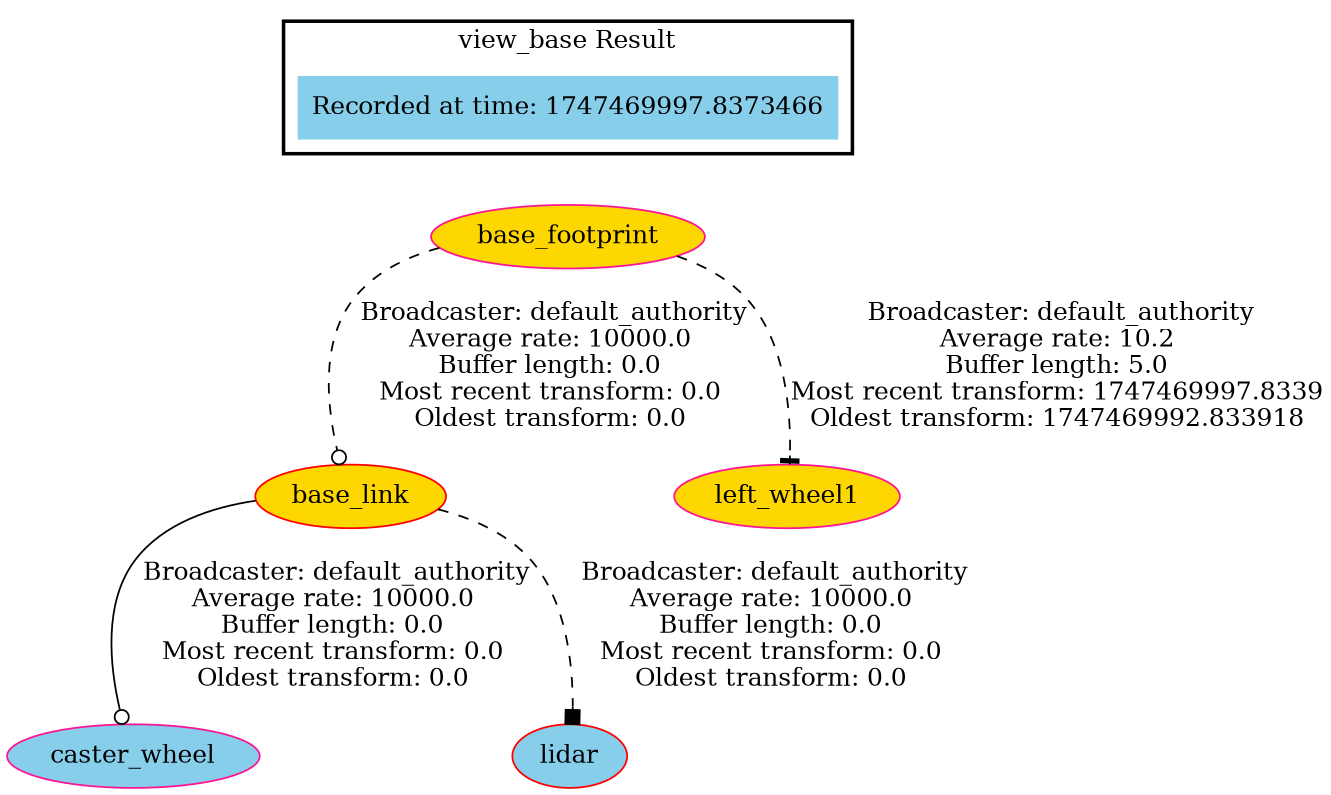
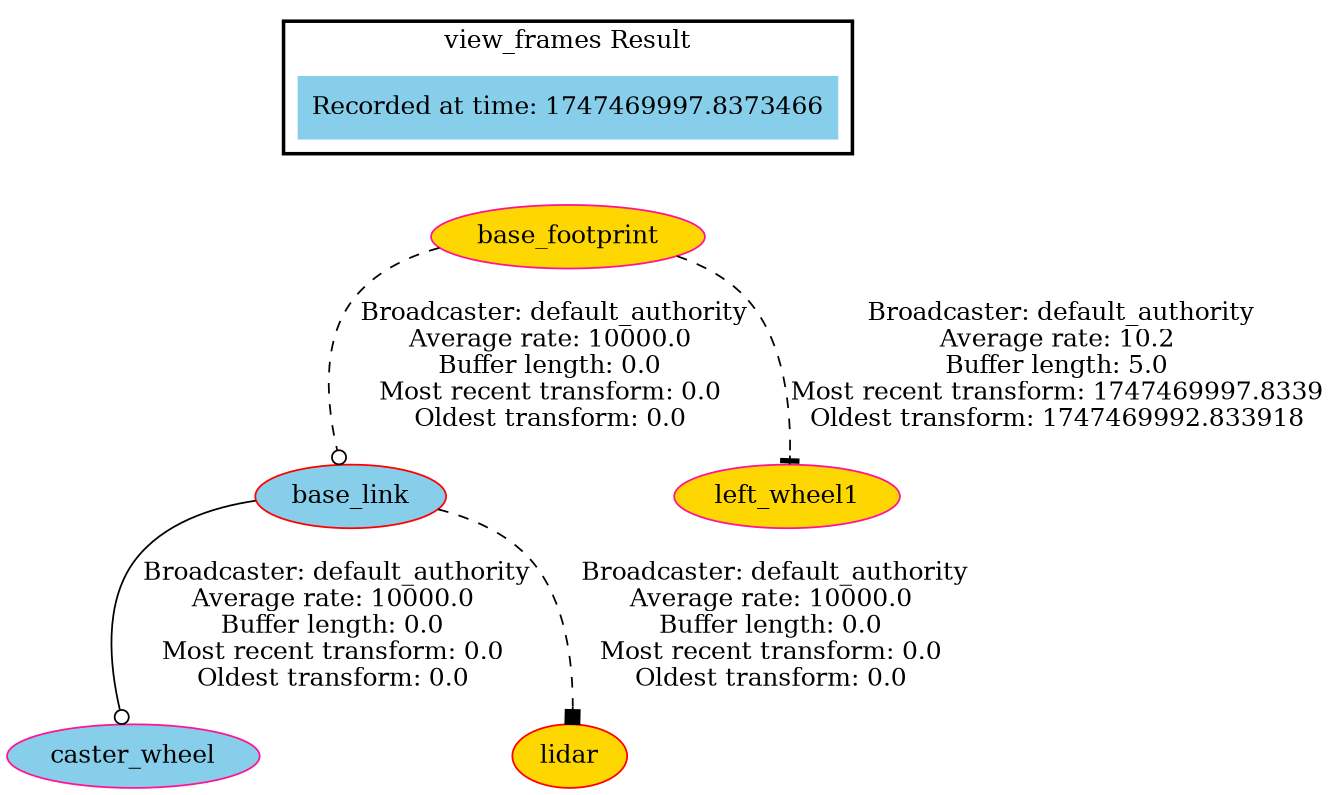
(568, 42) -> (568, 42)
(351, 496) -> (351, 496)
(570, 756) -> (570, 756)
